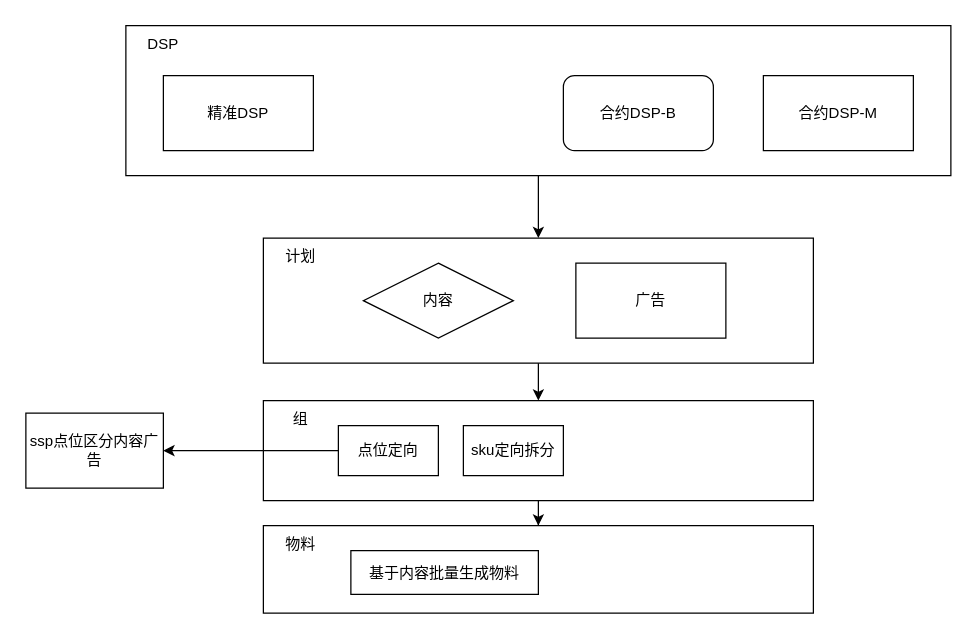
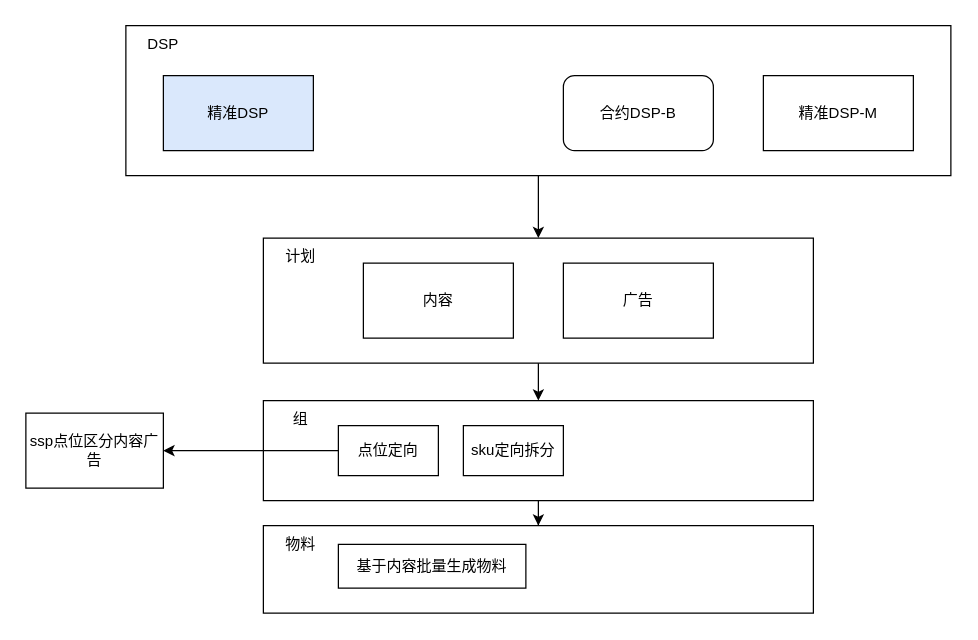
(238, 113) -> (238, 113)
(838, 113) -> (838, 113)
(438, 301) -> (438, 301)
(651, 301) -> (638, 301)
(444, 573) -> (432, 566)
